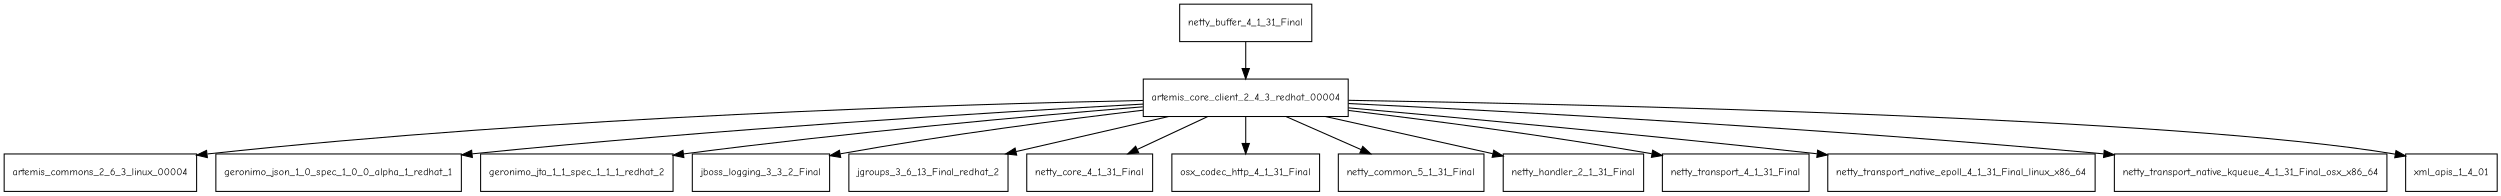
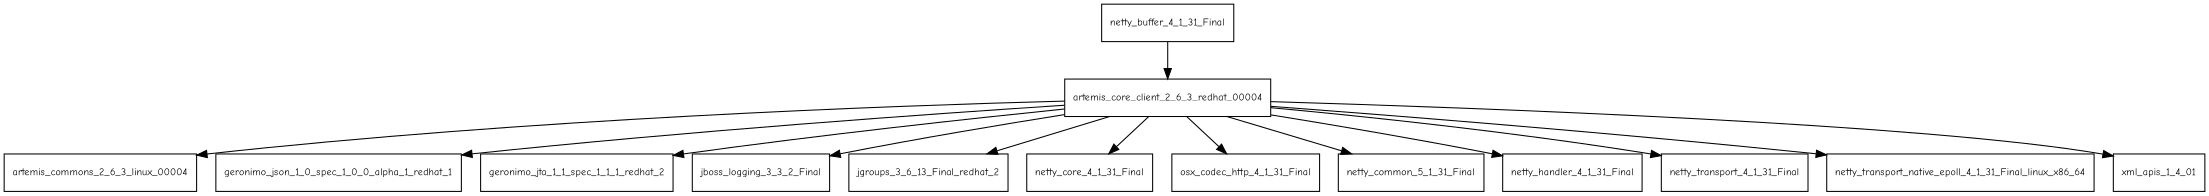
(1246, 98) -> (1168, 98)
(1573, 173) -> (1572, 173)
(2251, 173) -> none
